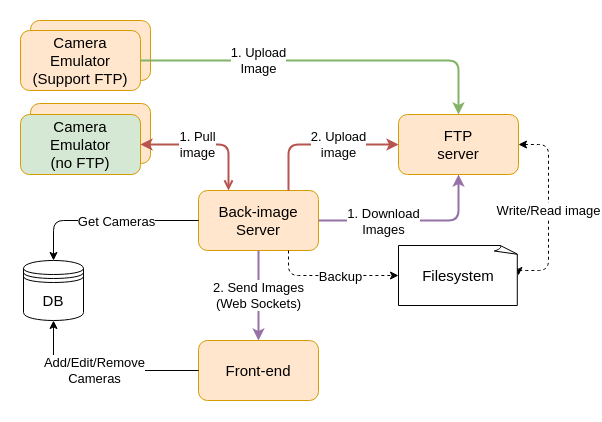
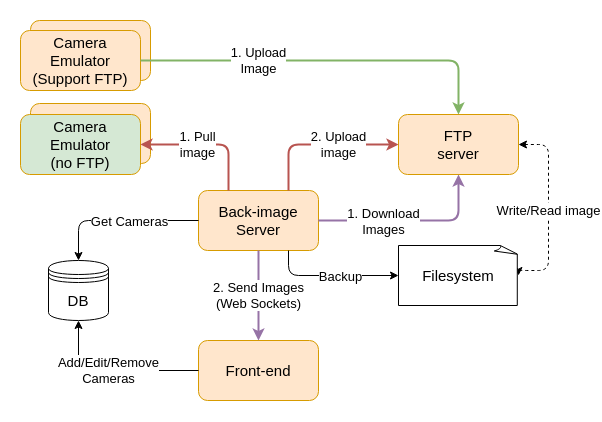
(229, 183) -> (229, 184)
(295, 275) -> (295, 275)
(54, 291) -> (79, 291)
